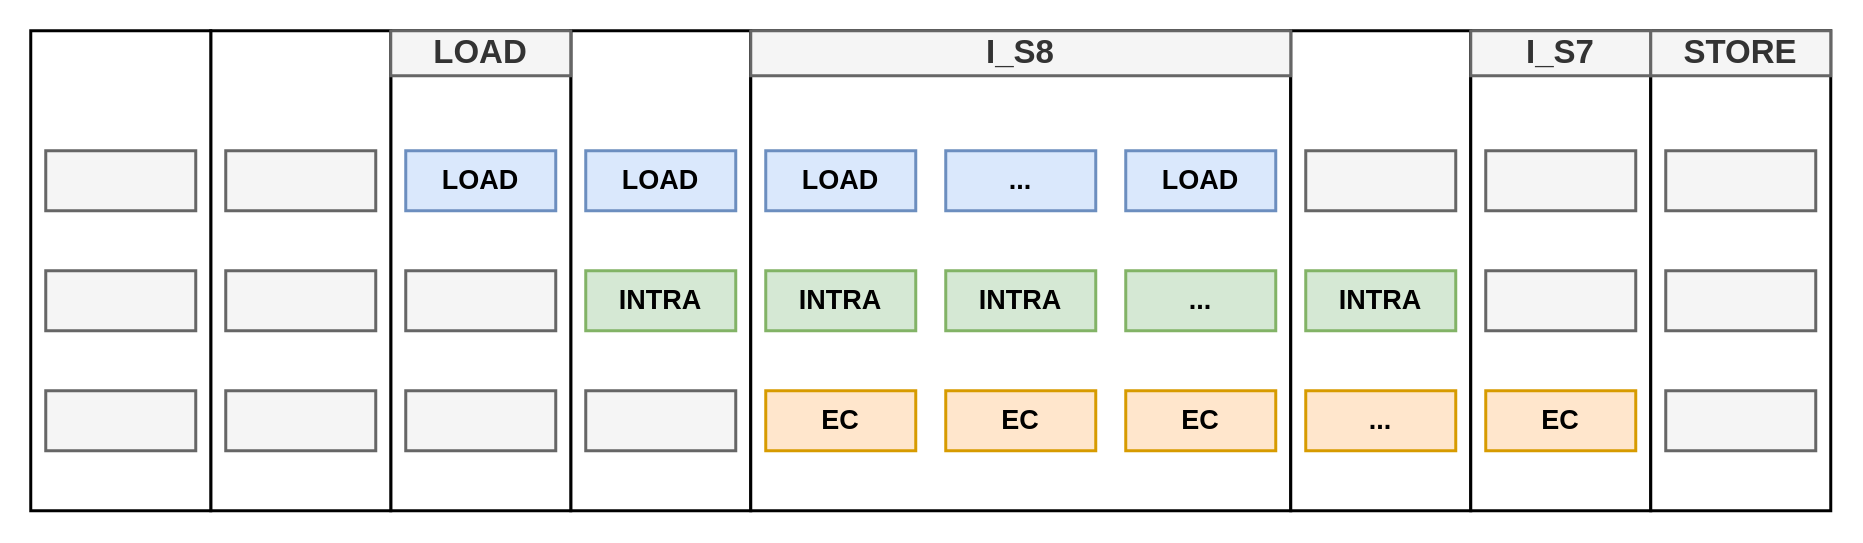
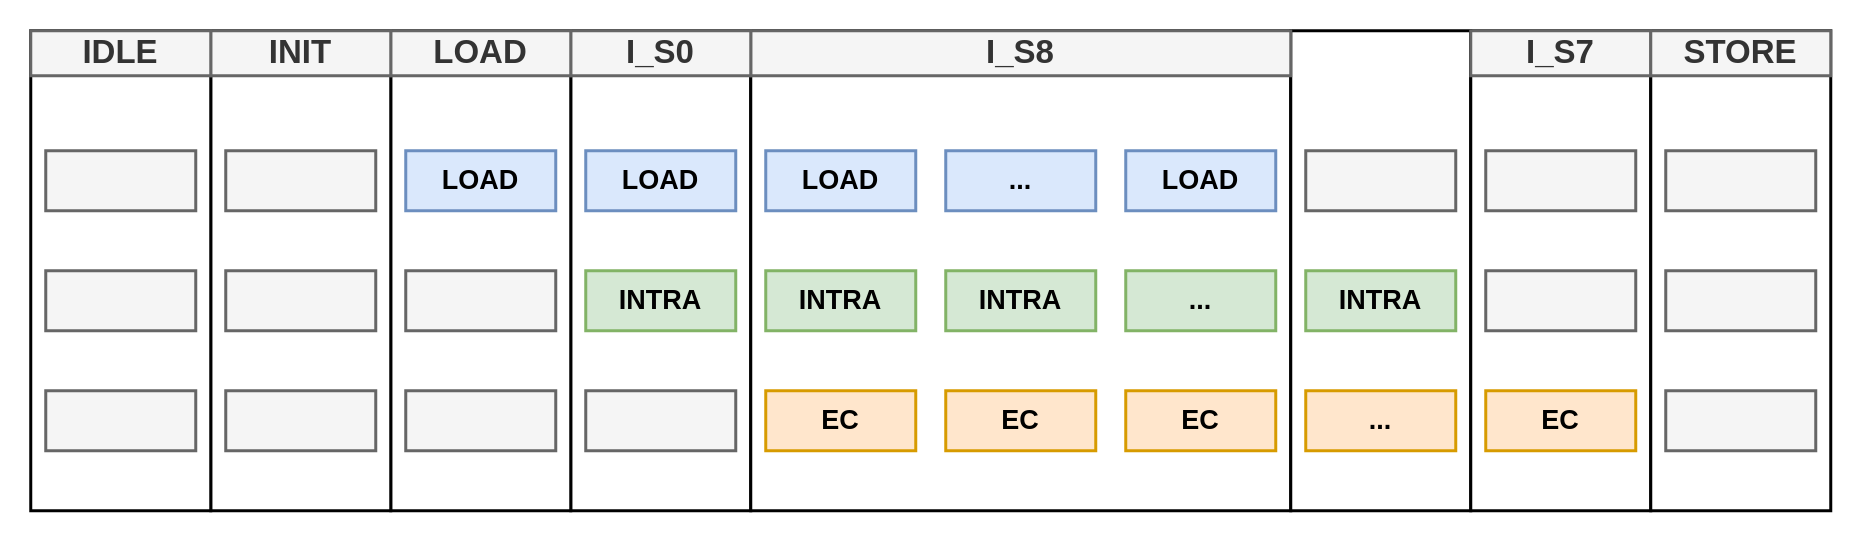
none -> (121, 53)
none -> (301, 53)
none -> (661, 53)
